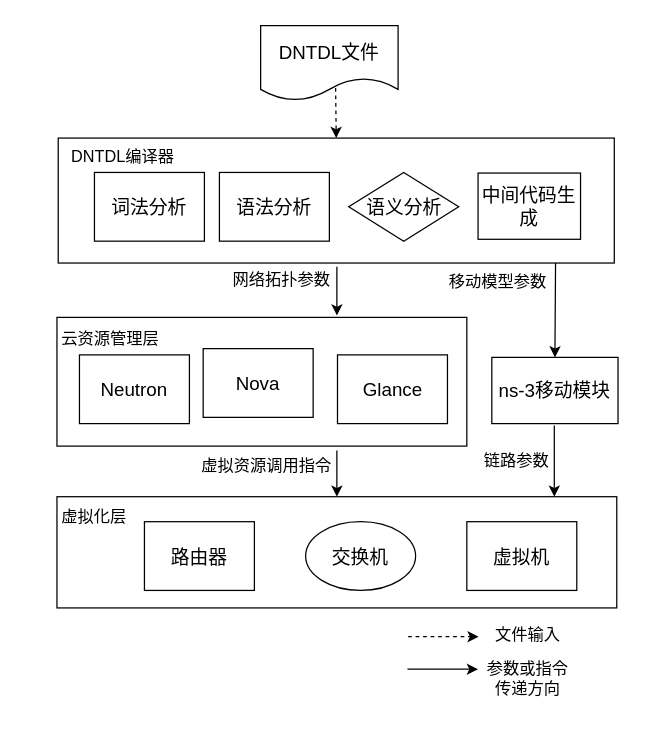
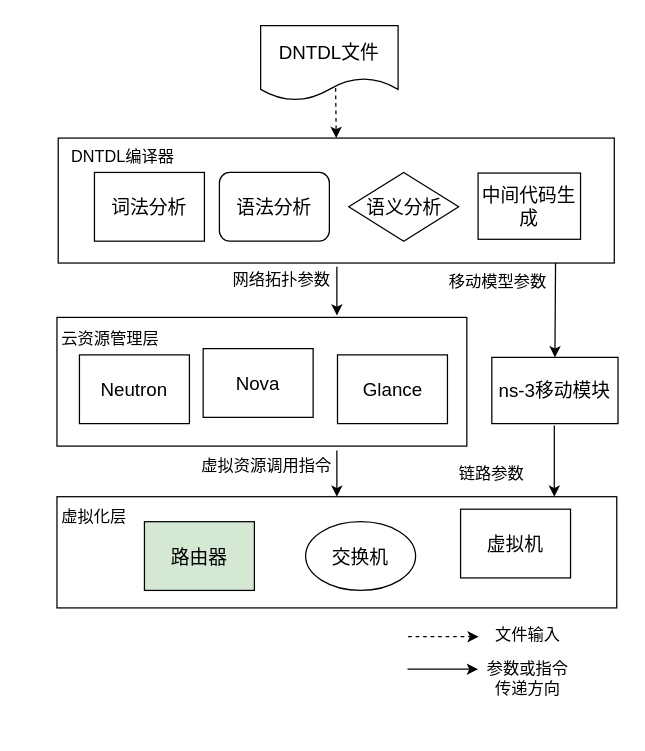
(274, 207) -> (274, 207)
(516, 461) -> (491, 473)
(199, 556) -> (199, 556)
(522, 556) -> (516, 544)
